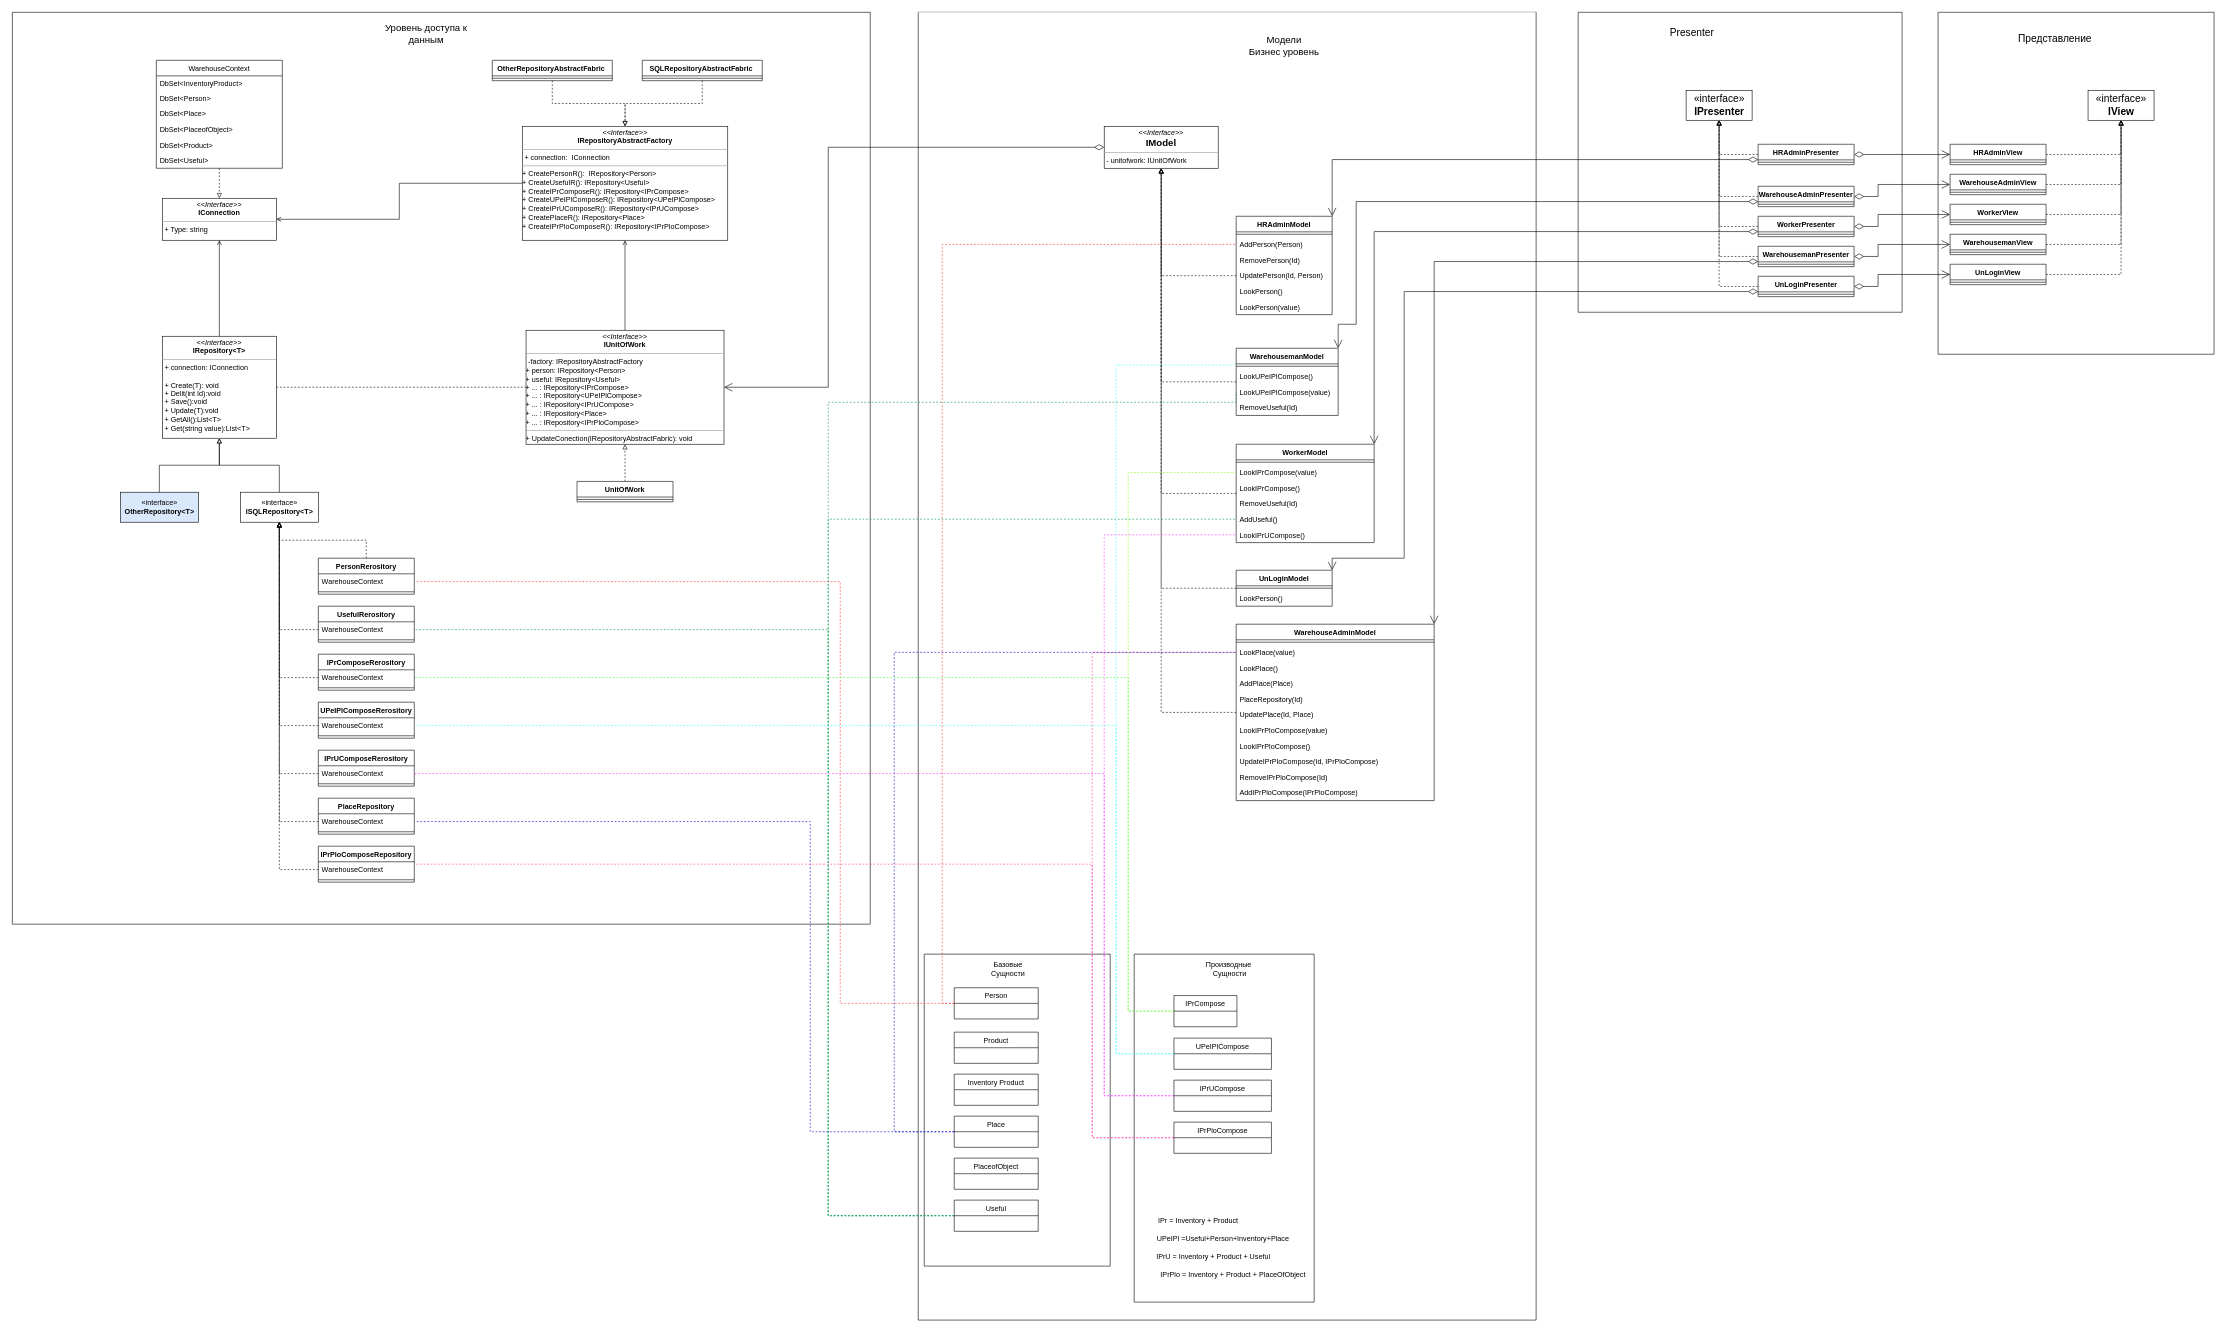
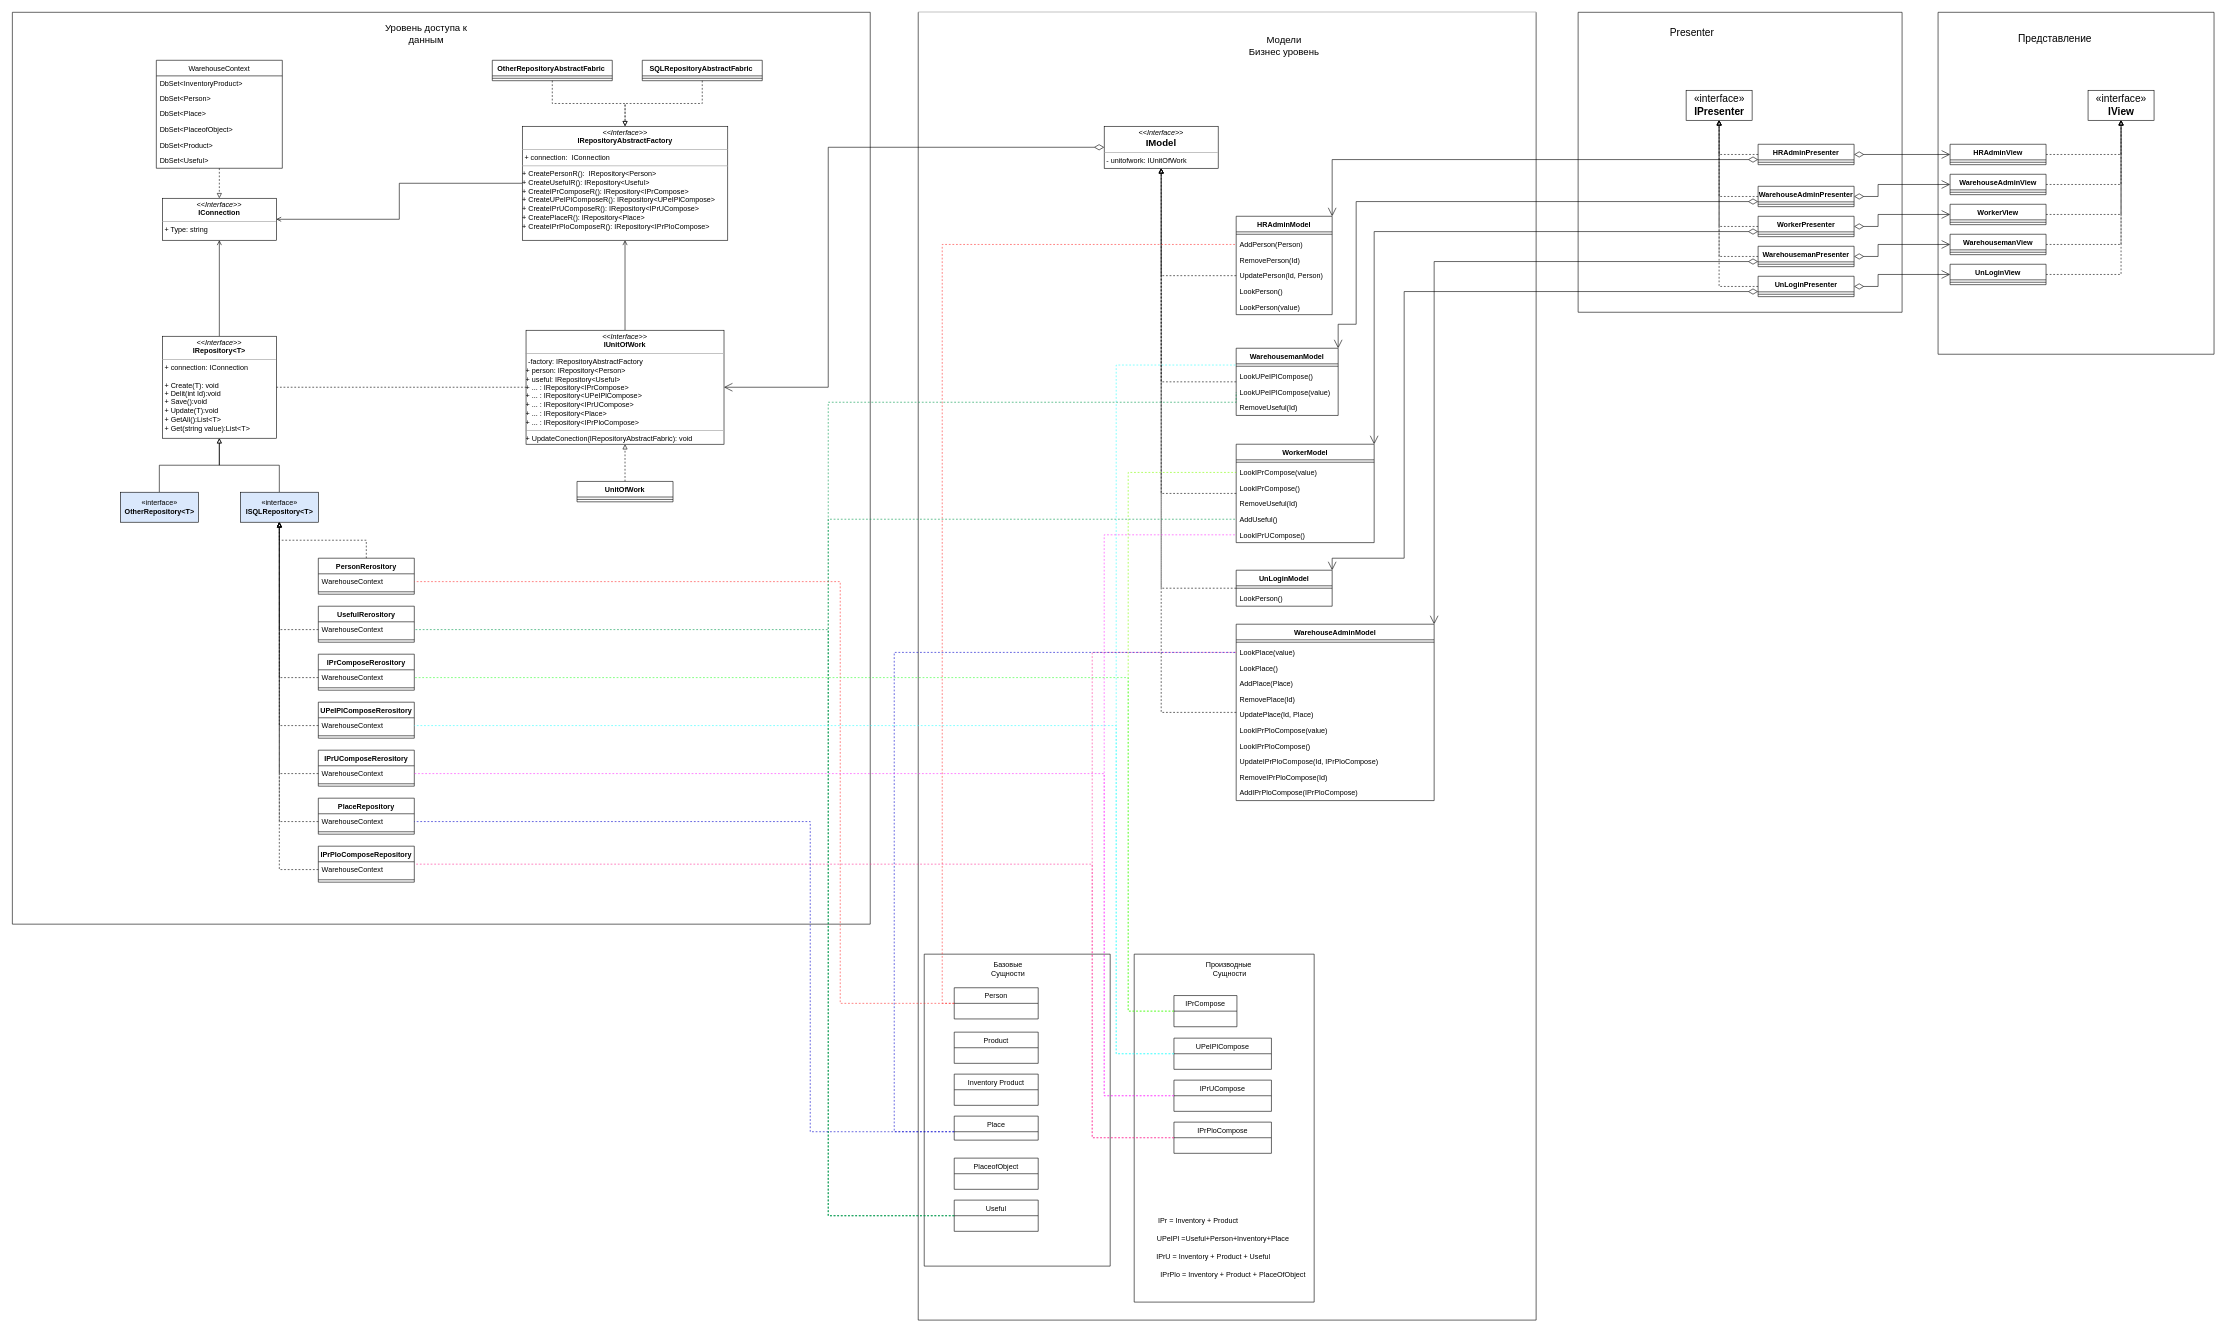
(279, 507) -> (279, 507)
(1276, 700) -> (1269, 700)
(996, 1132) -> (996, 1128)
